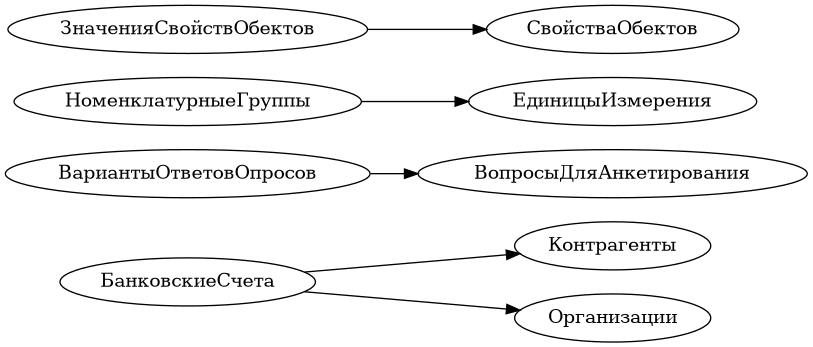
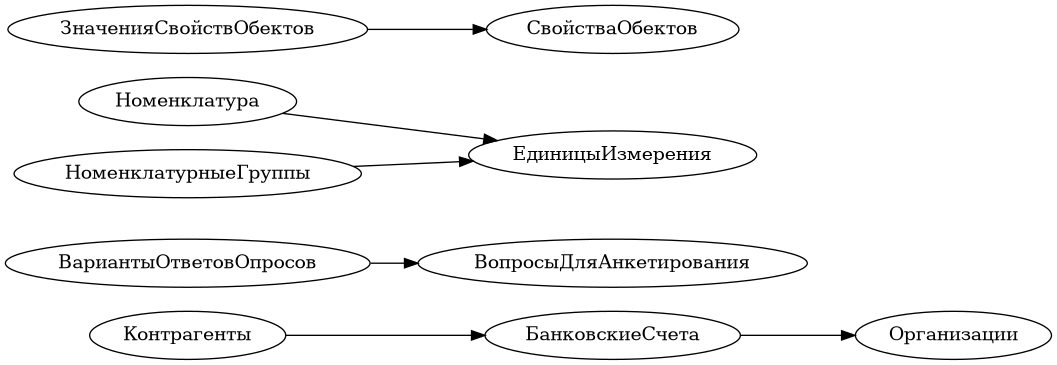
none -> (188, 102)
(405, 263) -> (379, 335)
